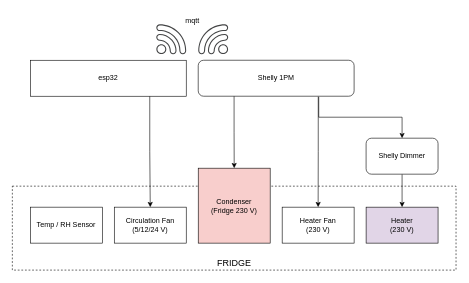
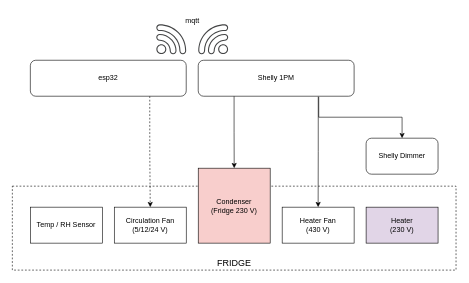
(108, 78) -> (108, 78)
(150, 150) -> (150, 150)
(402, 201) -> none
(318, 225) -> (318, 225)
